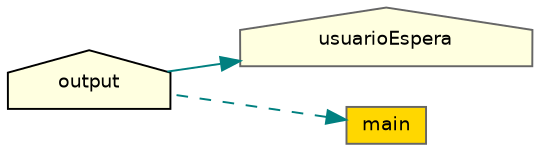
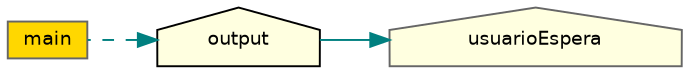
(249, 106) -> (112, 40)
